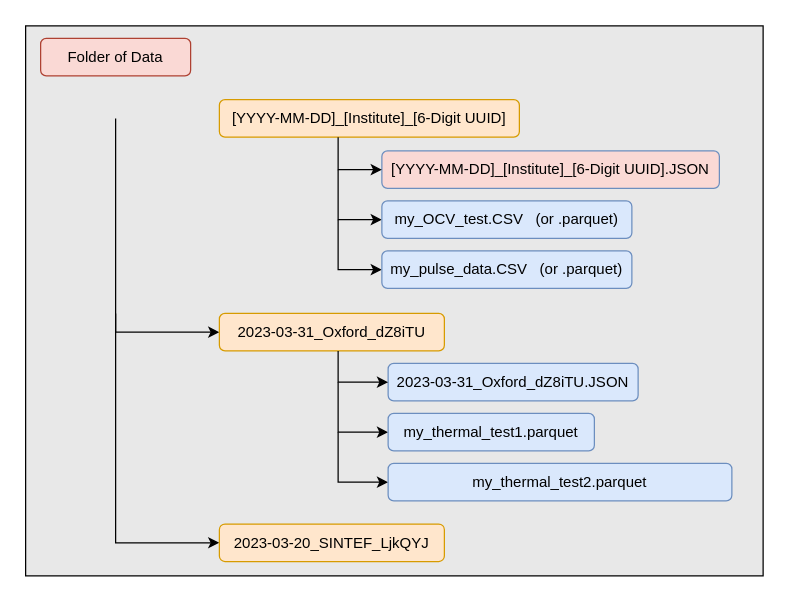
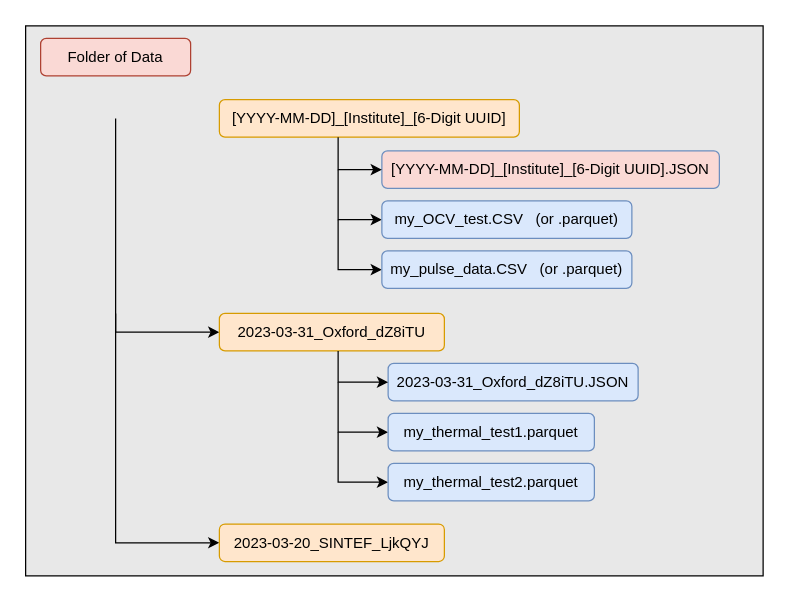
(560, 482) -> (491, 482)
